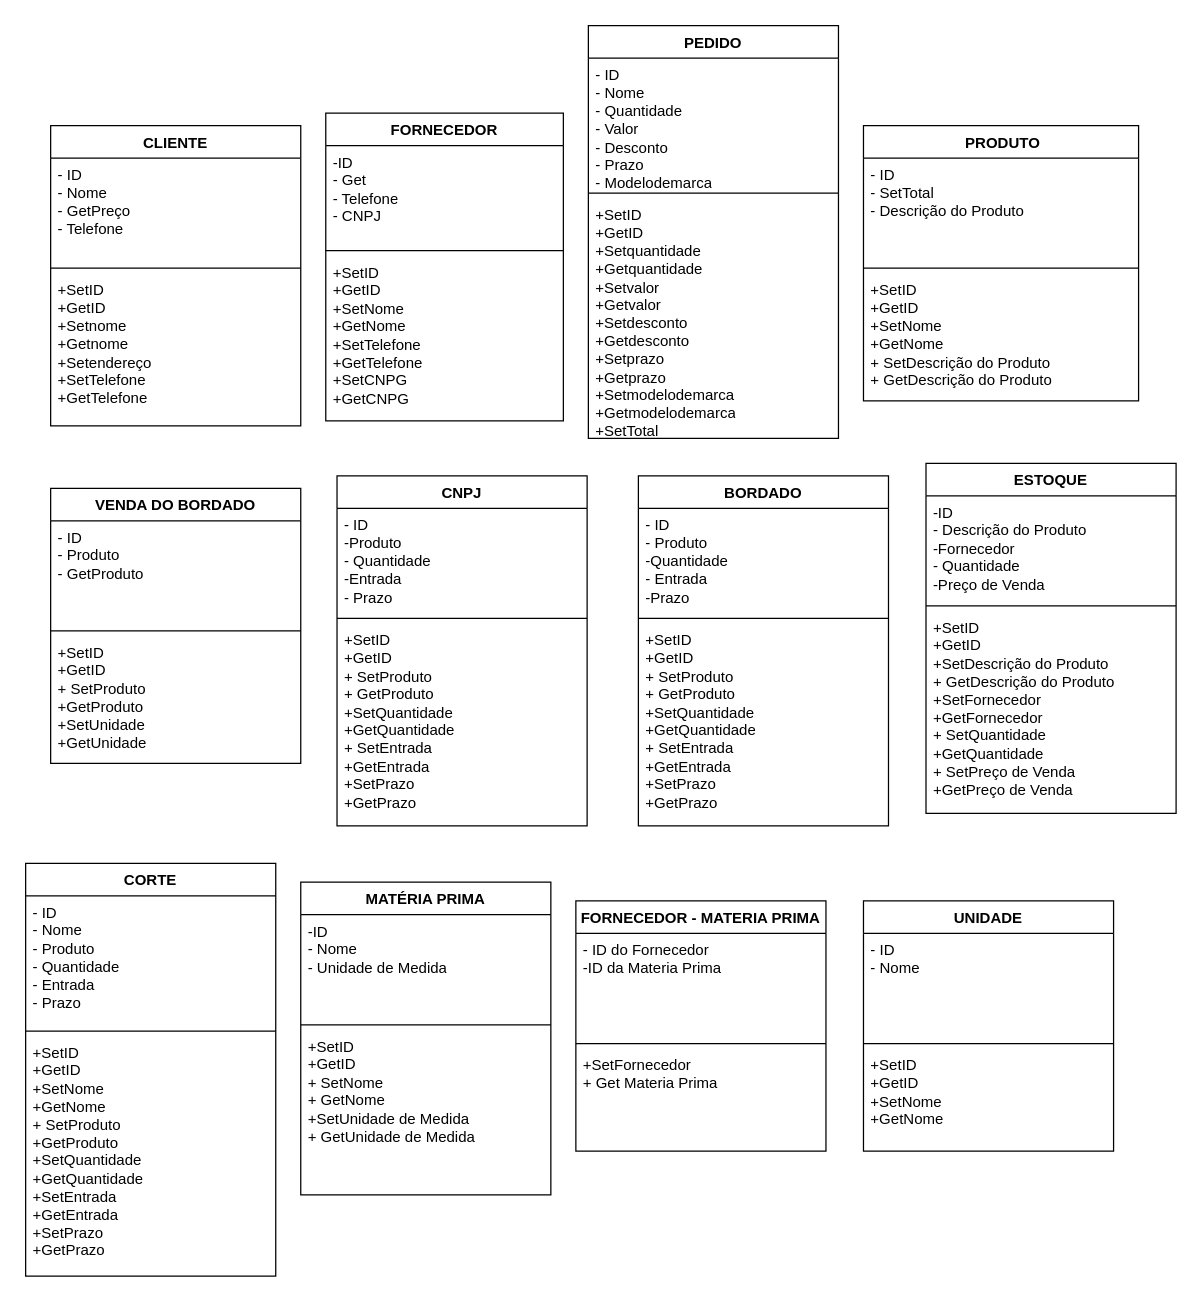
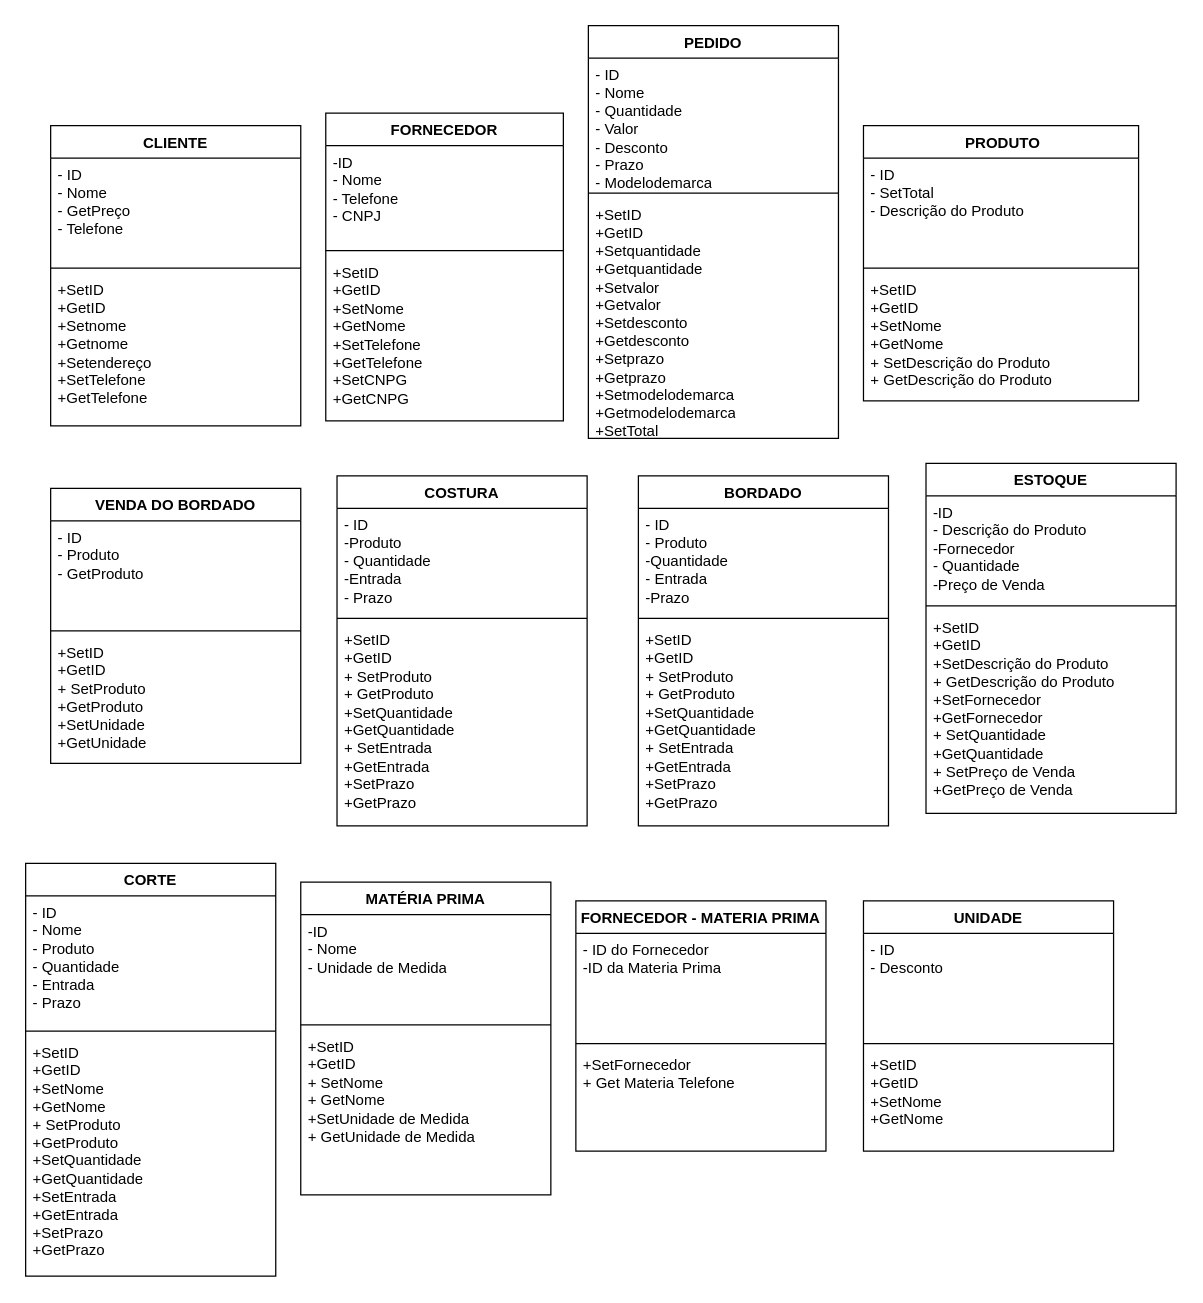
(371, 190) -> (371, 190)
(462, 493) -> (462, 493)
(894, 960) -> (911, 960)
(653, 1075) -> (666, 1075)
